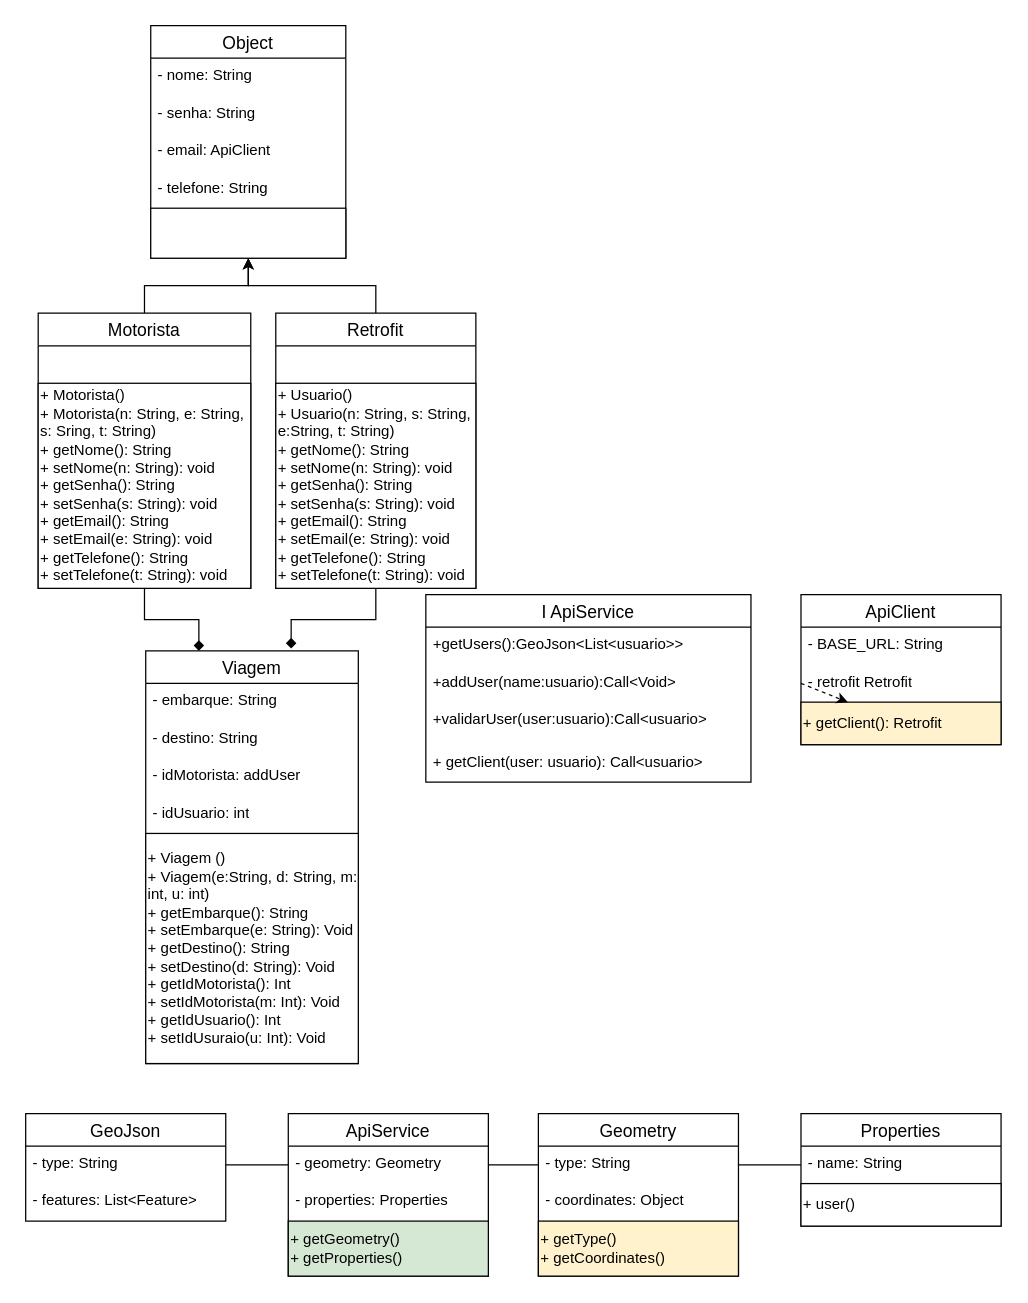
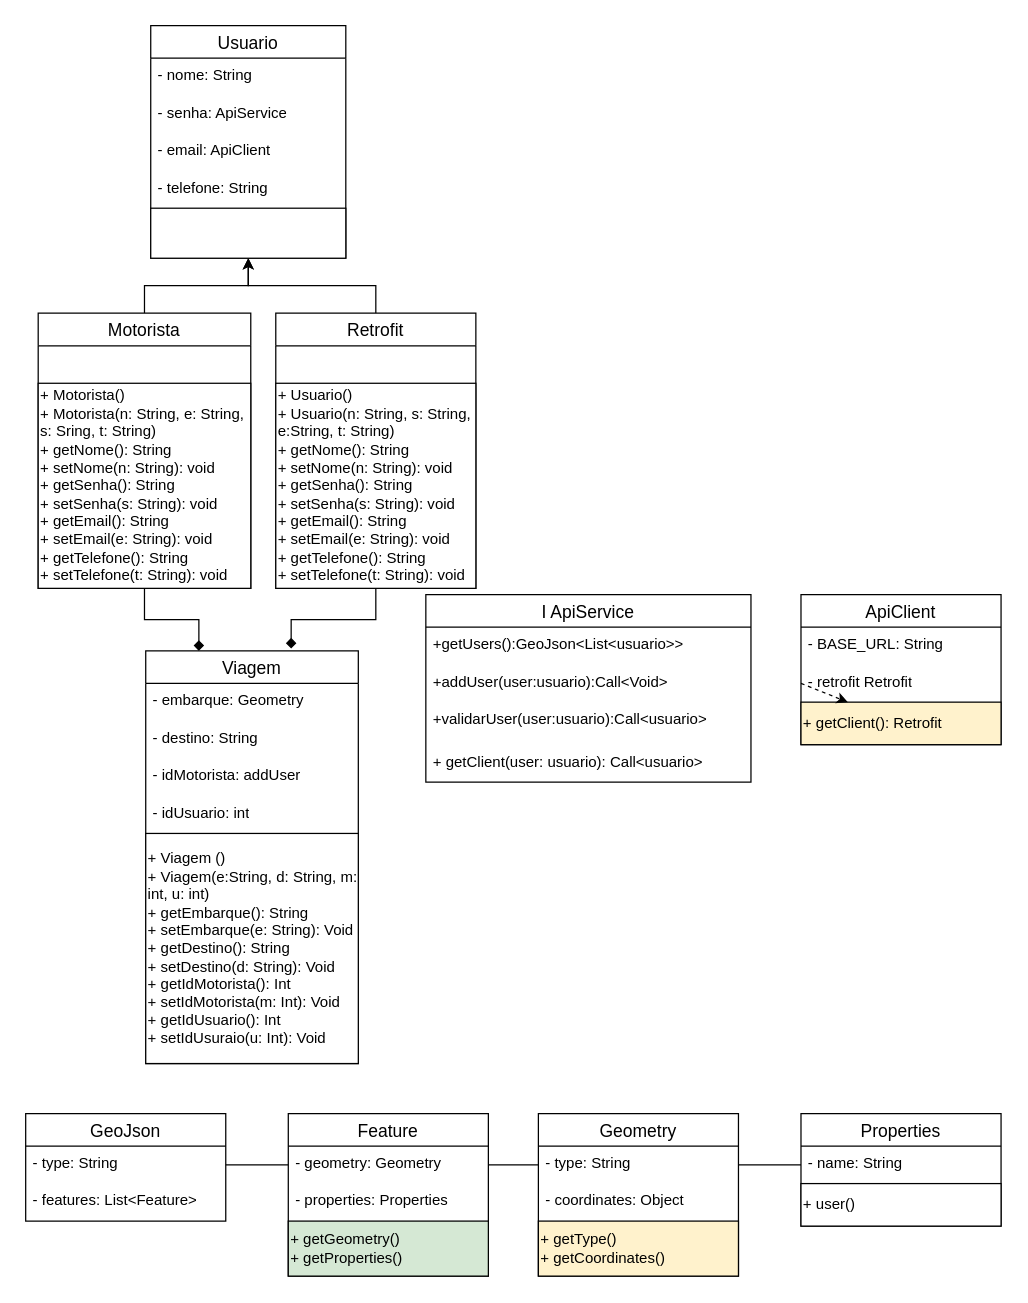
(248, 43) -> (248, 43)
(213, 113) -> (228, 113)
(560, 682) -> (560, 682)
(221, 701) -> (231, 701)
(388, 1130) -> (388, 1130)
